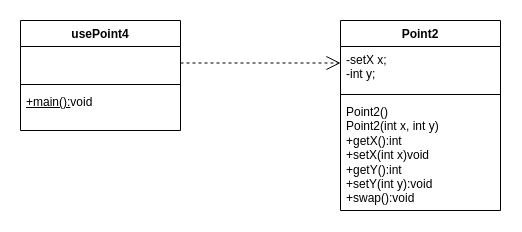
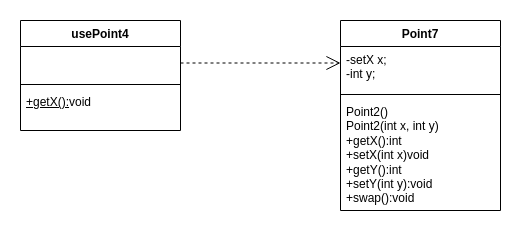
(421, 35) -> (421, 35)
(62, 103) -> (64, 103)
